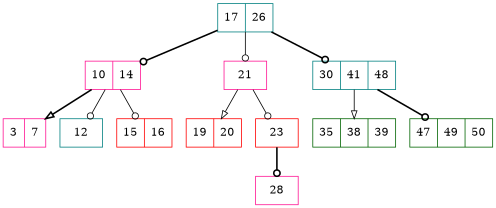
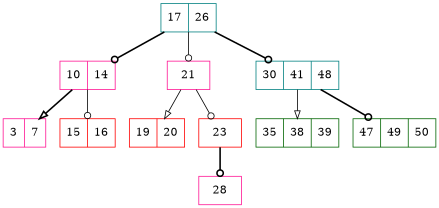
(81, 133) -> none
